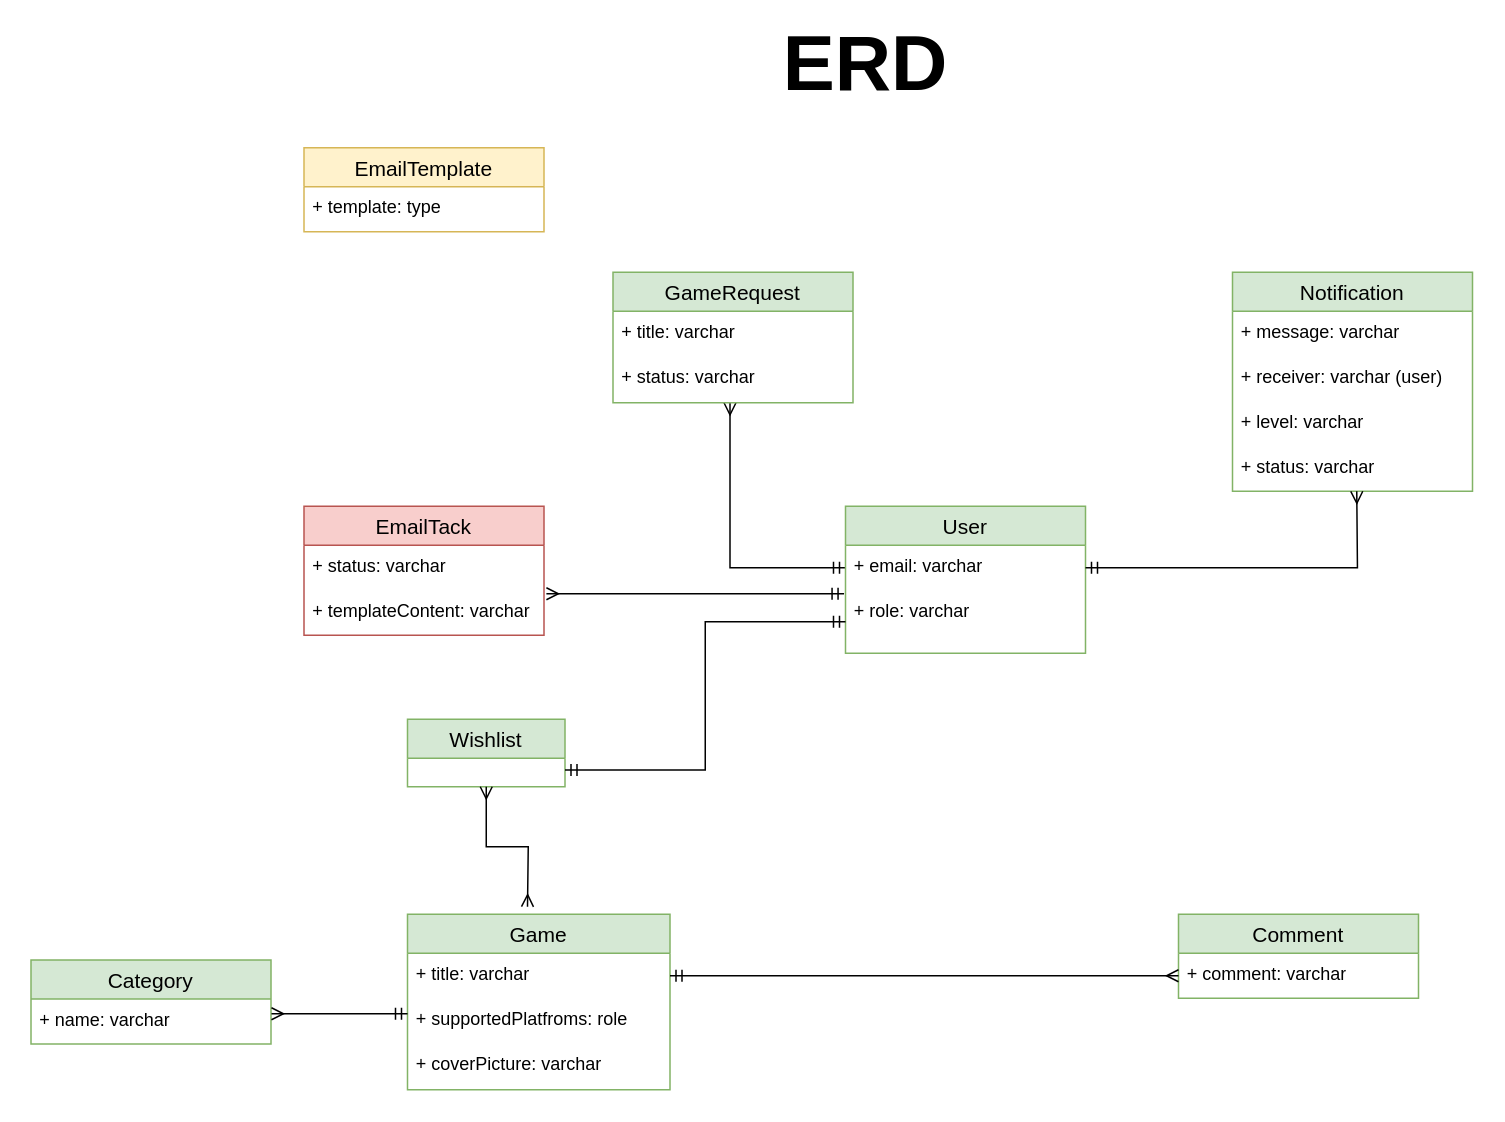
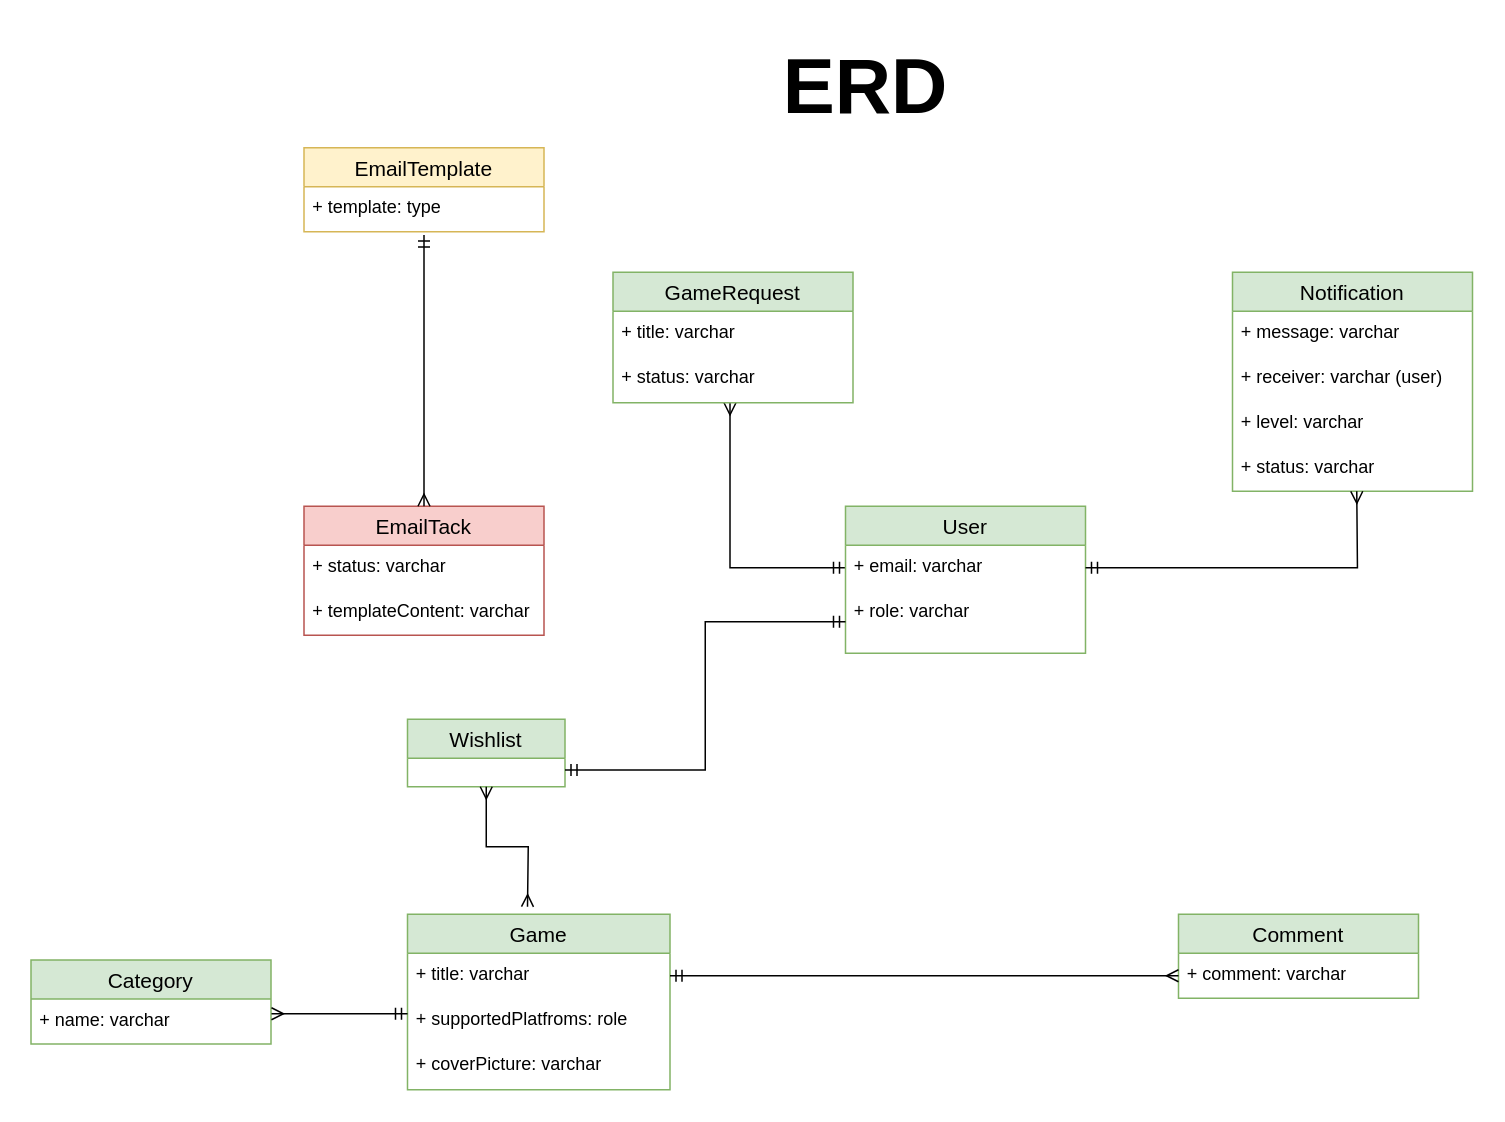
(865, 64) -> (865, 86)
none -> (424, 371)
(695, 594) -> none
